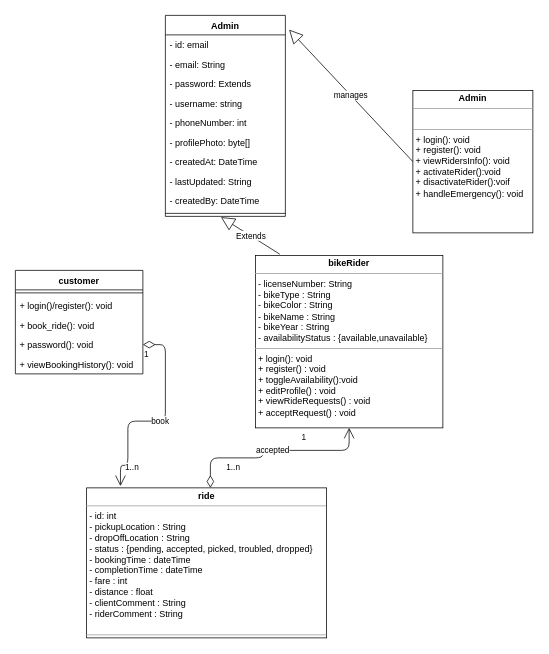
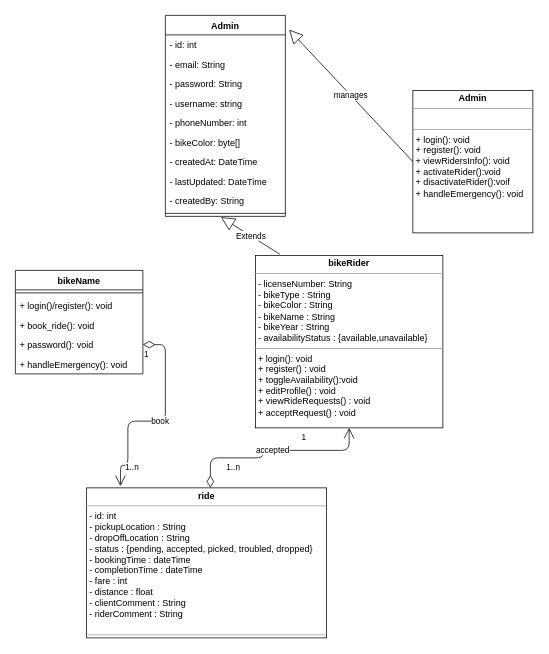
(190, 45) -> (186, 45)
(214, 84) -> (210, 84)
(219, 143) -> (212, 143)
(217, 182) -> (222, 182)
(218, 201) -> (213, 201)
(79, 281) -> (79, 281)
(82, 365) -> (77, 365)
